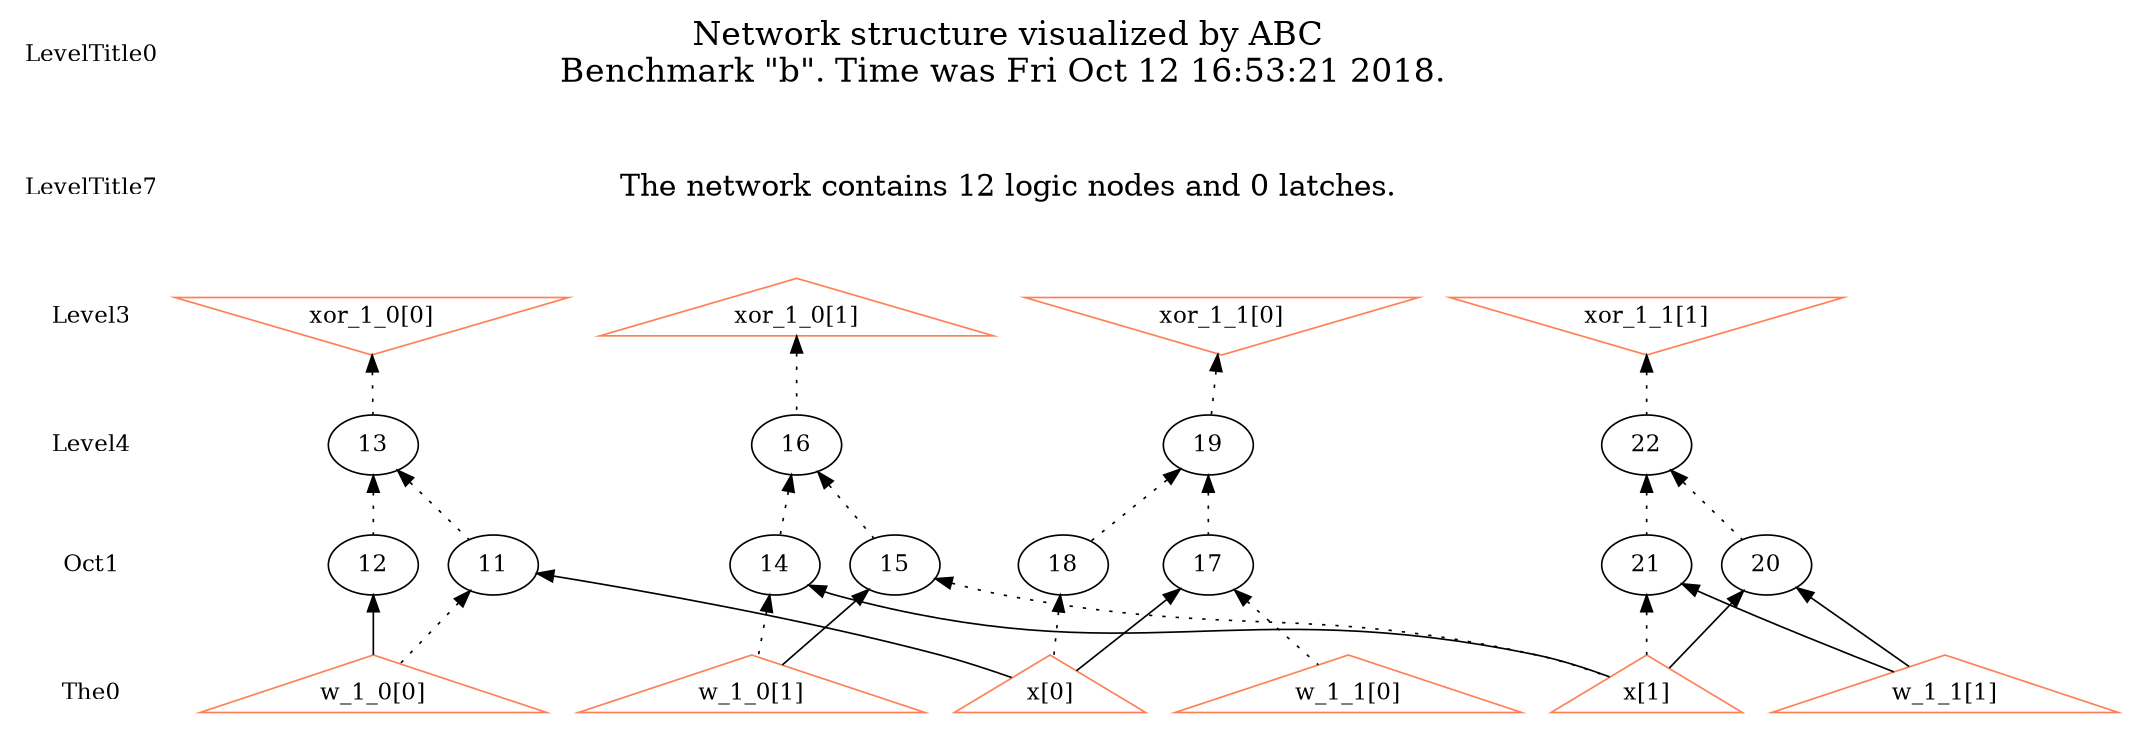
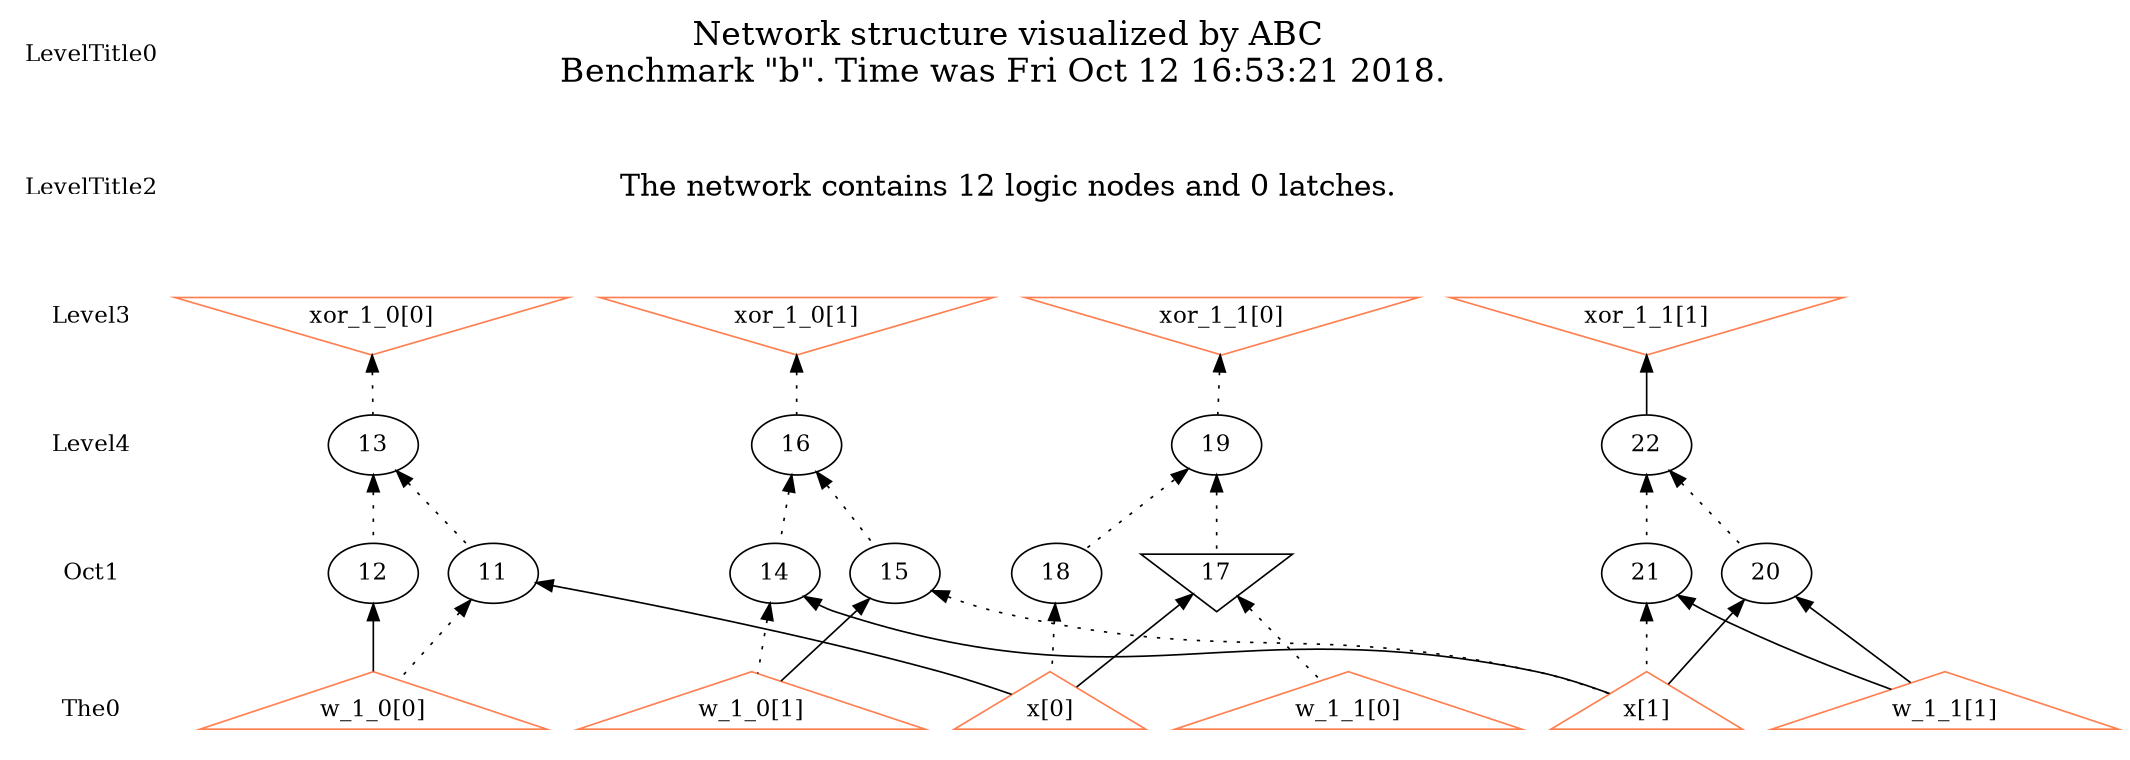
(92, 188) -> (92, 188)
(797, 317) -> (797, 317)
(1647, 393) -> (1647, 393)
(1208, 565) -> (1217, 573)
